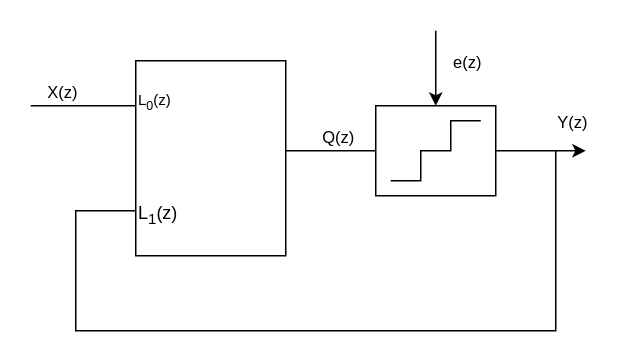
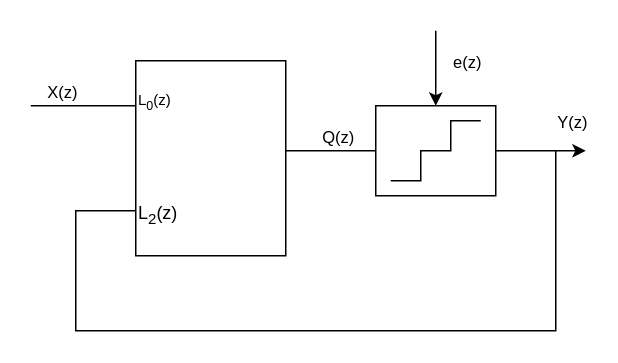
(164, 158) -> (164, 158)
